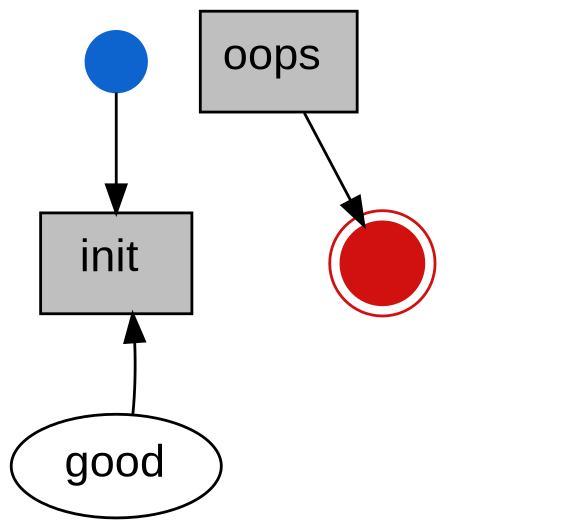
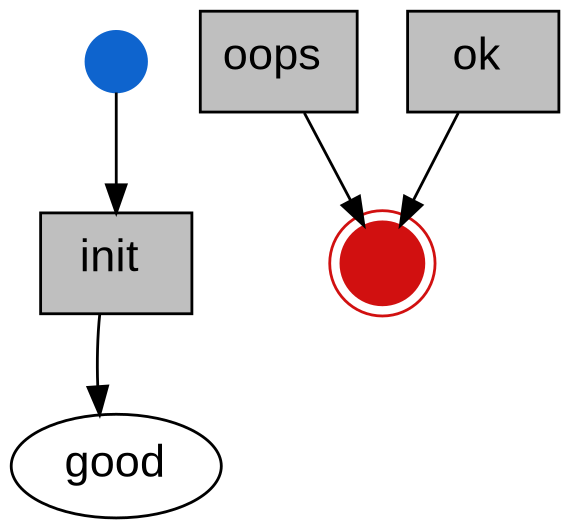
none -> (483, 62)
(135, 378) -> (98, 350)
